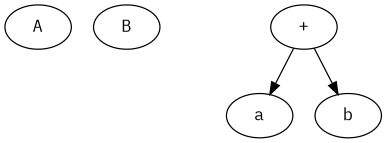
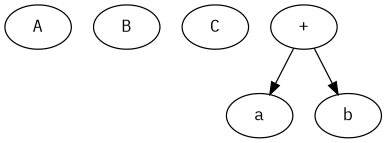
none -> (215, 27)
